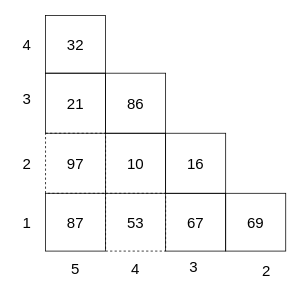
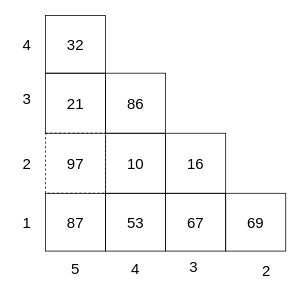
(135, 222) -> (135, 222)
